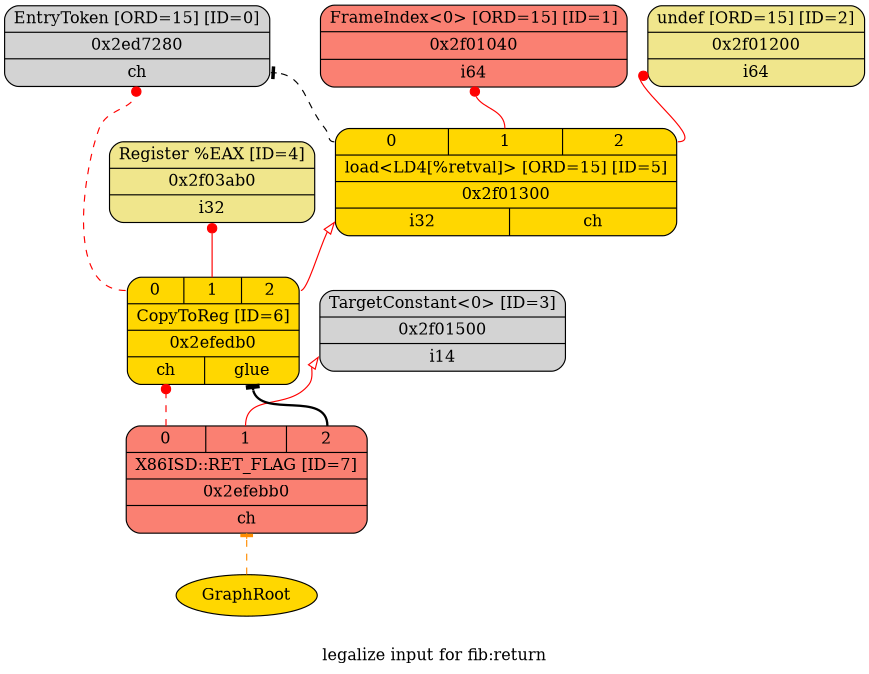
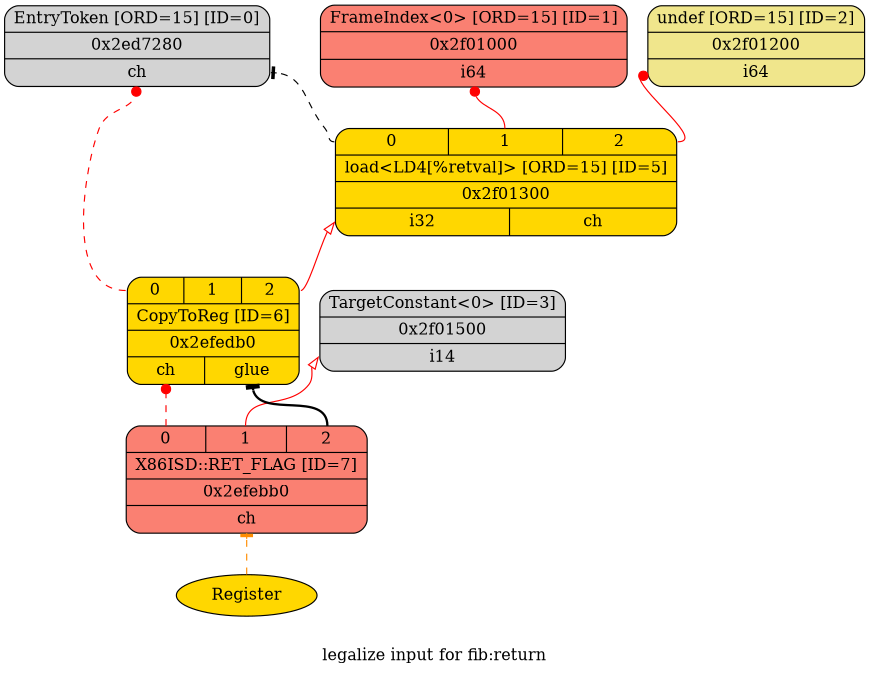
(474, 45) -> (474, 45)
(212, 182) -> none
(247, 595) -> (247, 595)
